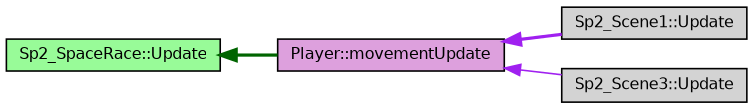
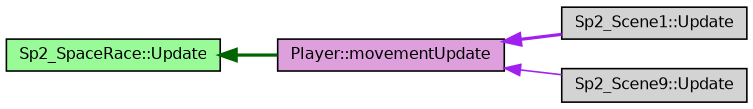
(654, 85) -> (654, 85)
